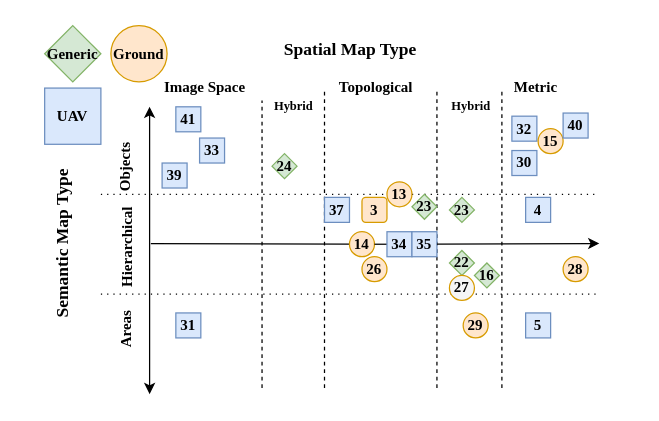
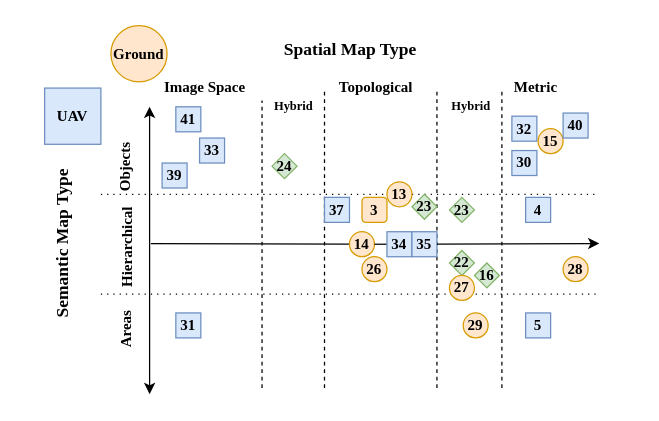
(73, 54) -> none
(462, 288) -> (462, 288)
